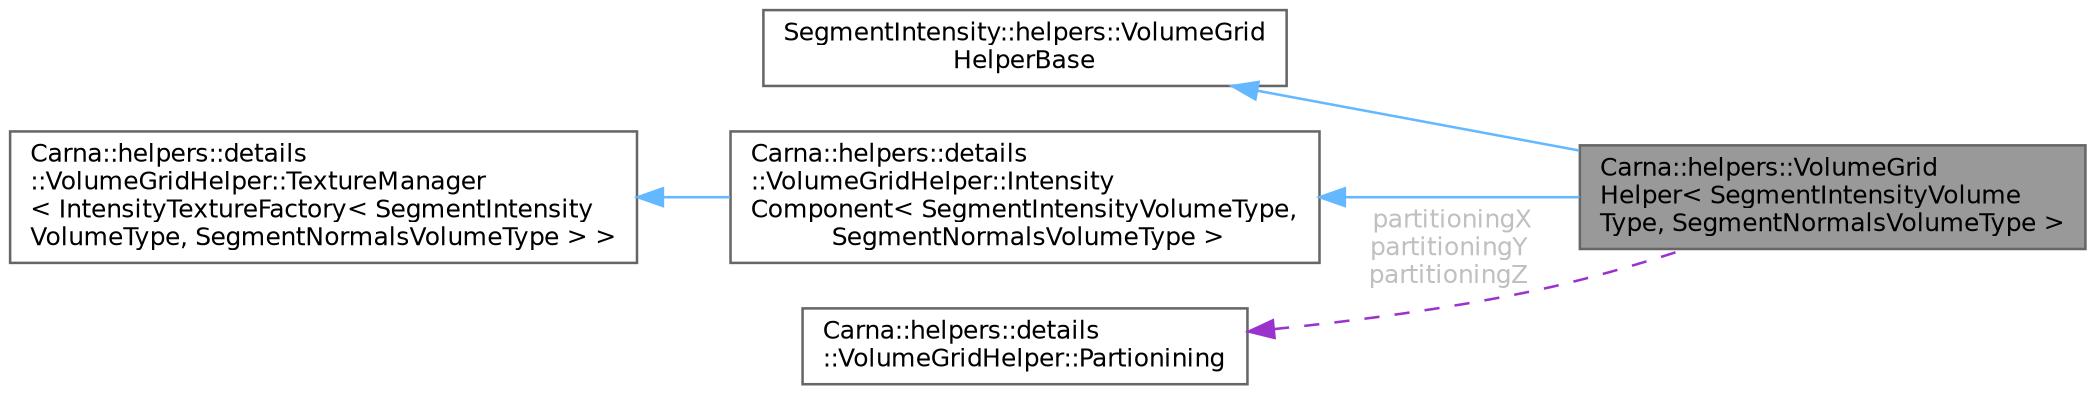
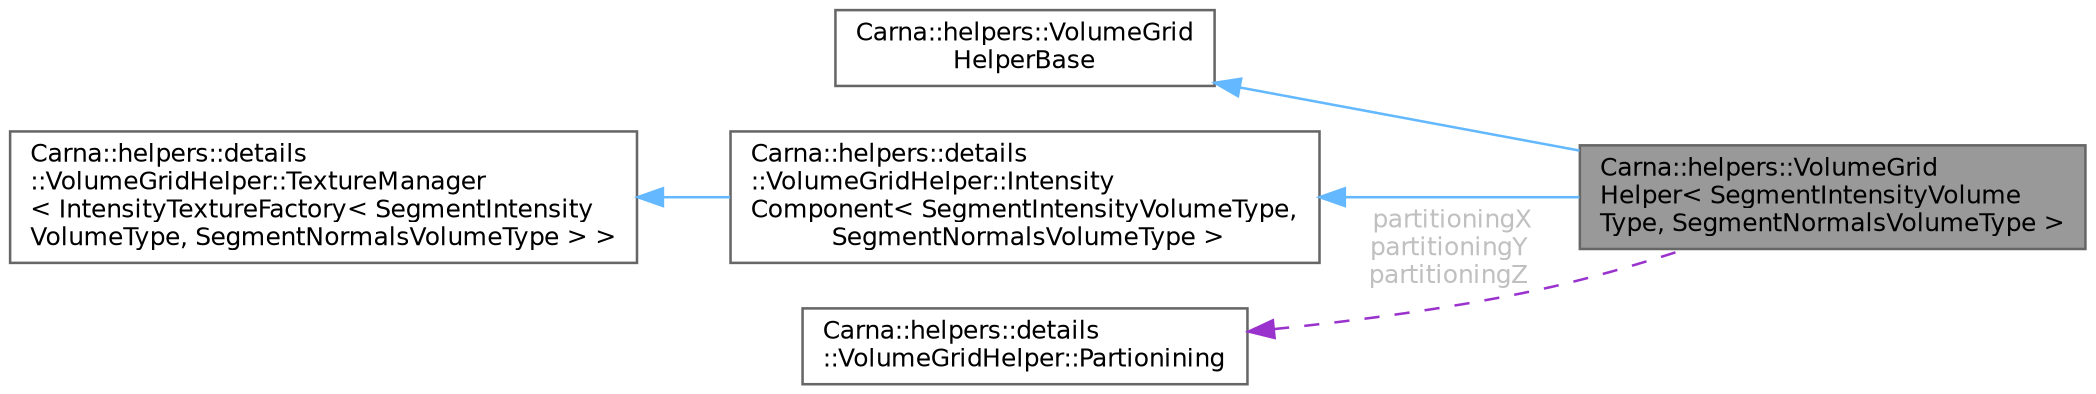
(1025, 48) -> (1025, 48)
